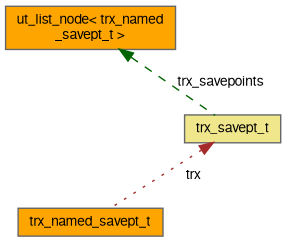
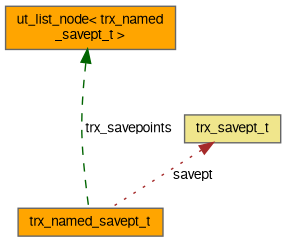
(173, 86) -> (82, 136)
(192, 176) -> (192, 176)
